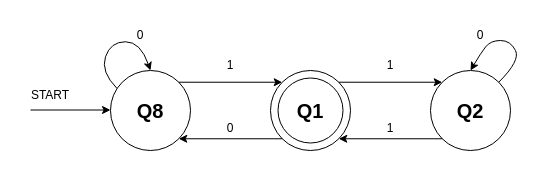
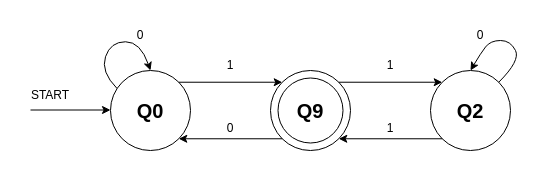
(151, 111) -> (151, 111)
(311, 111) -> (311, 111)
